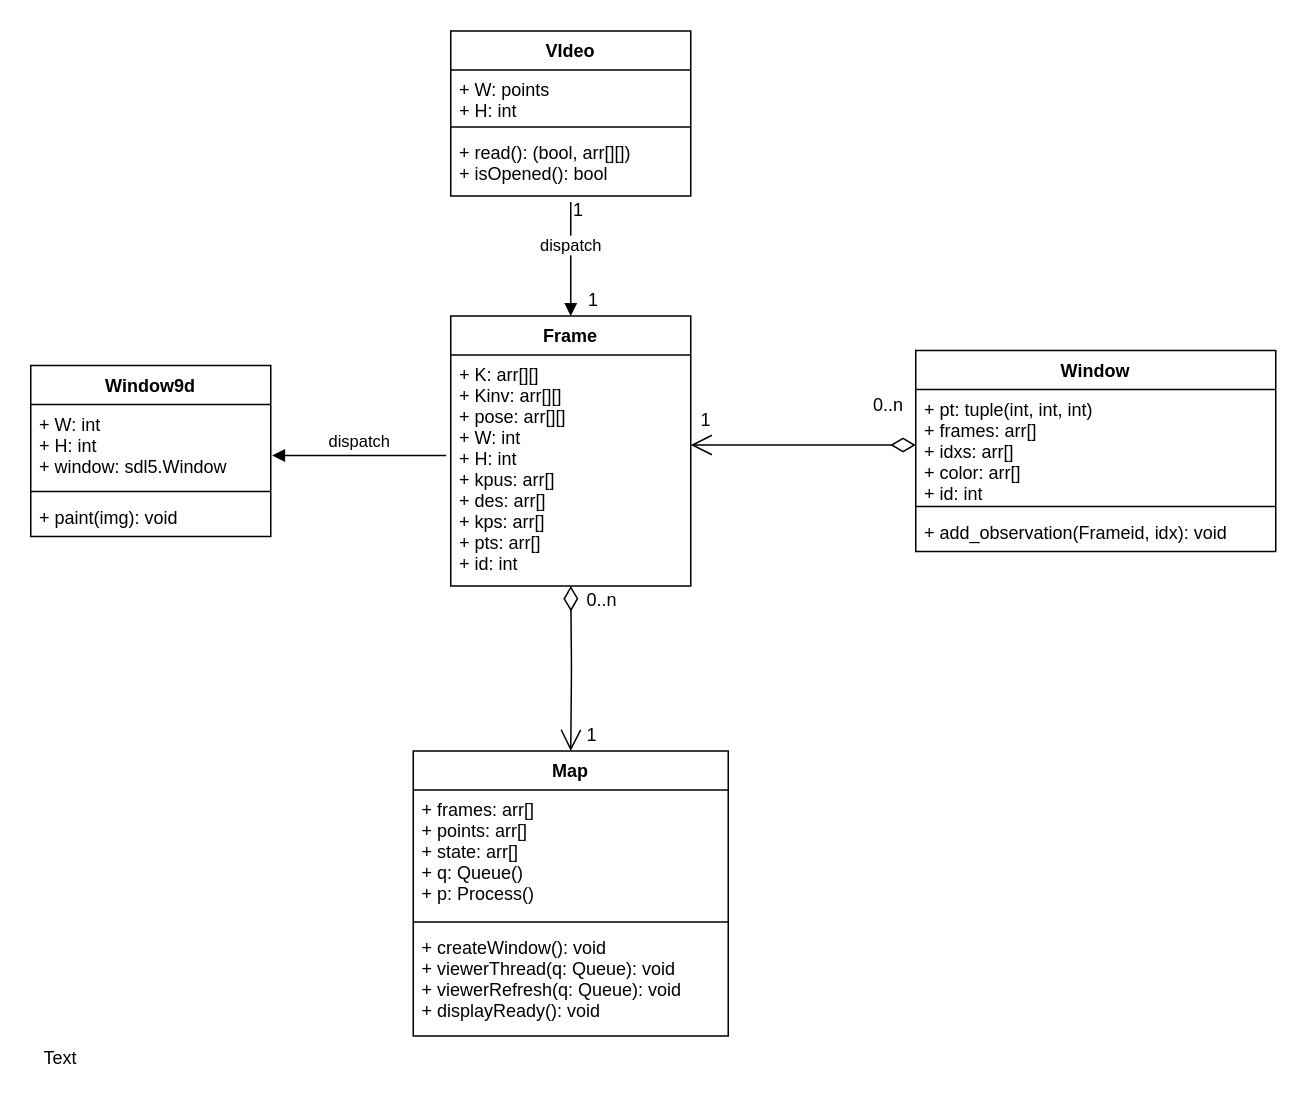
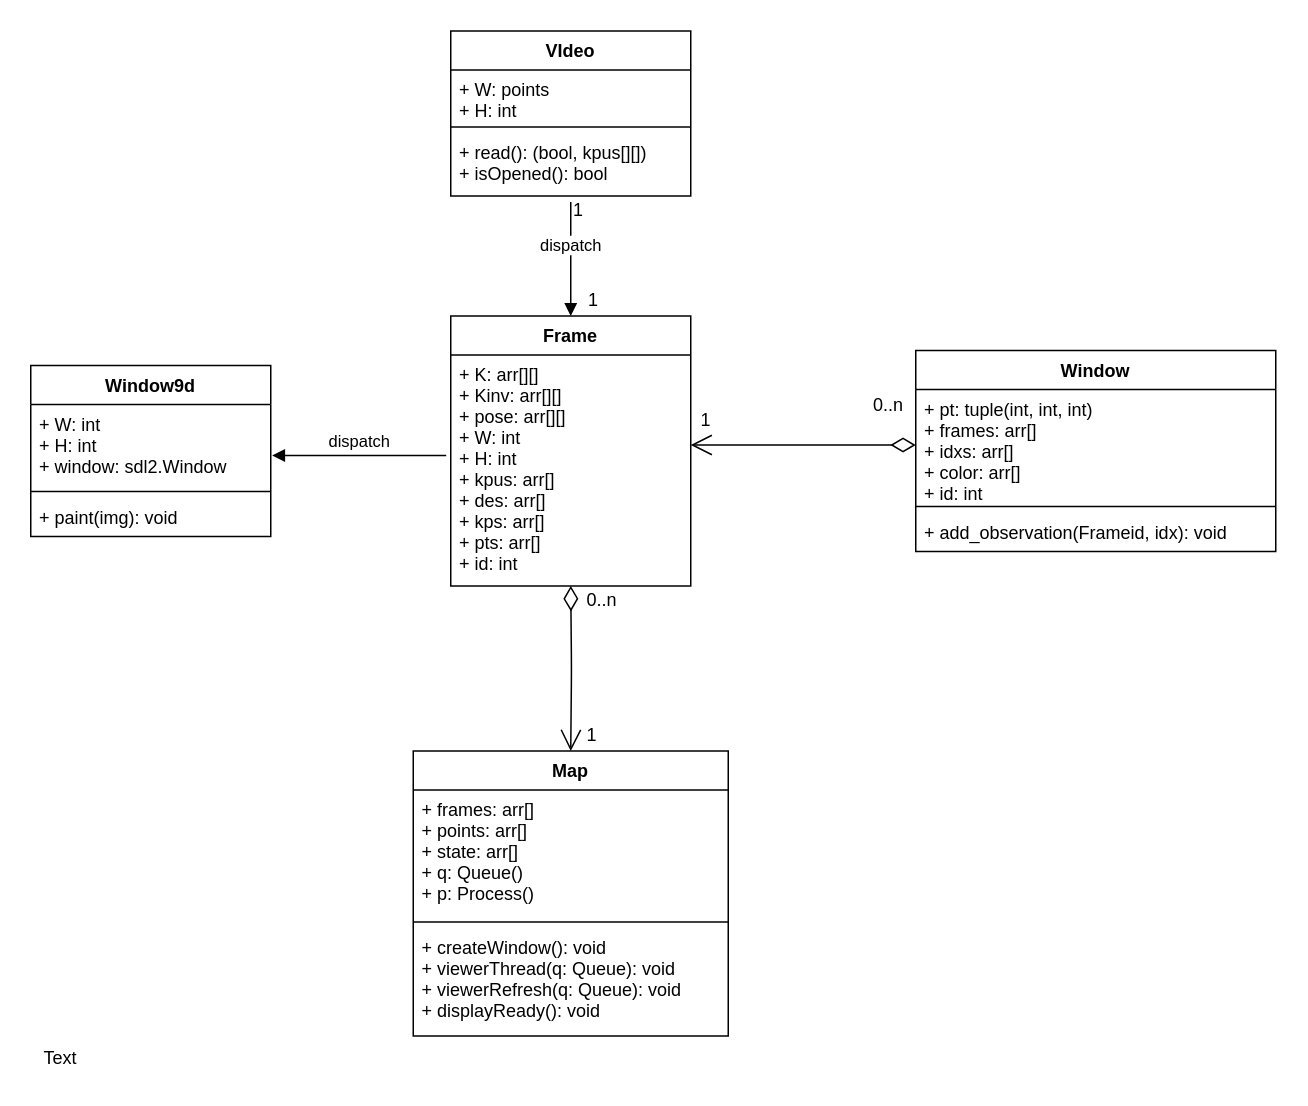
(571, 153) -> (576, 153)
(70, 425) -> (70, 425)
